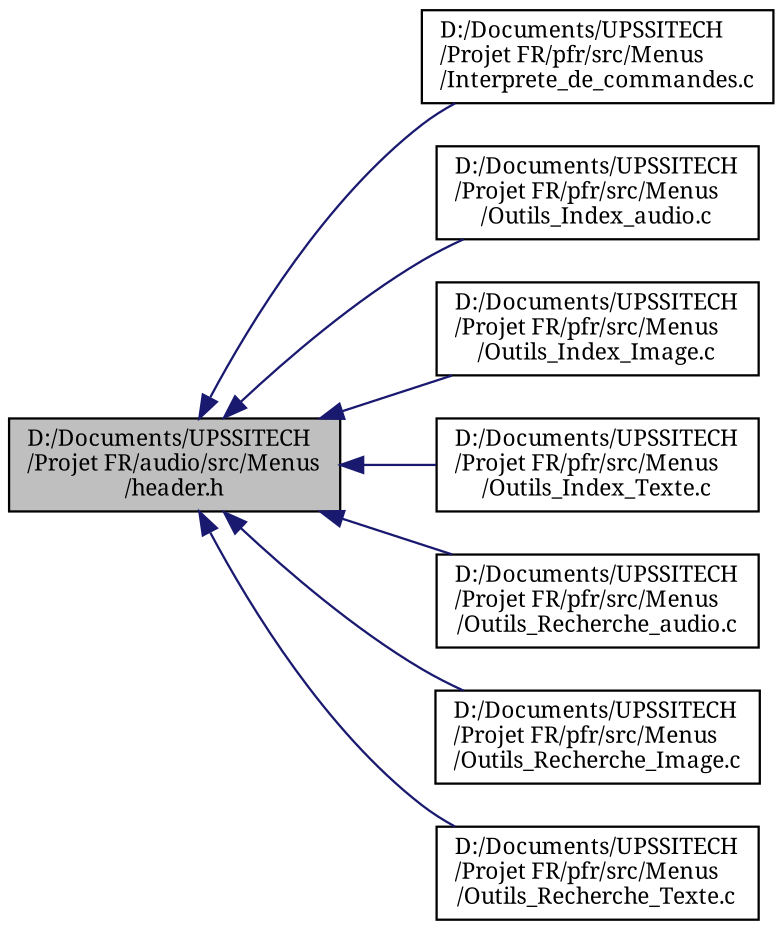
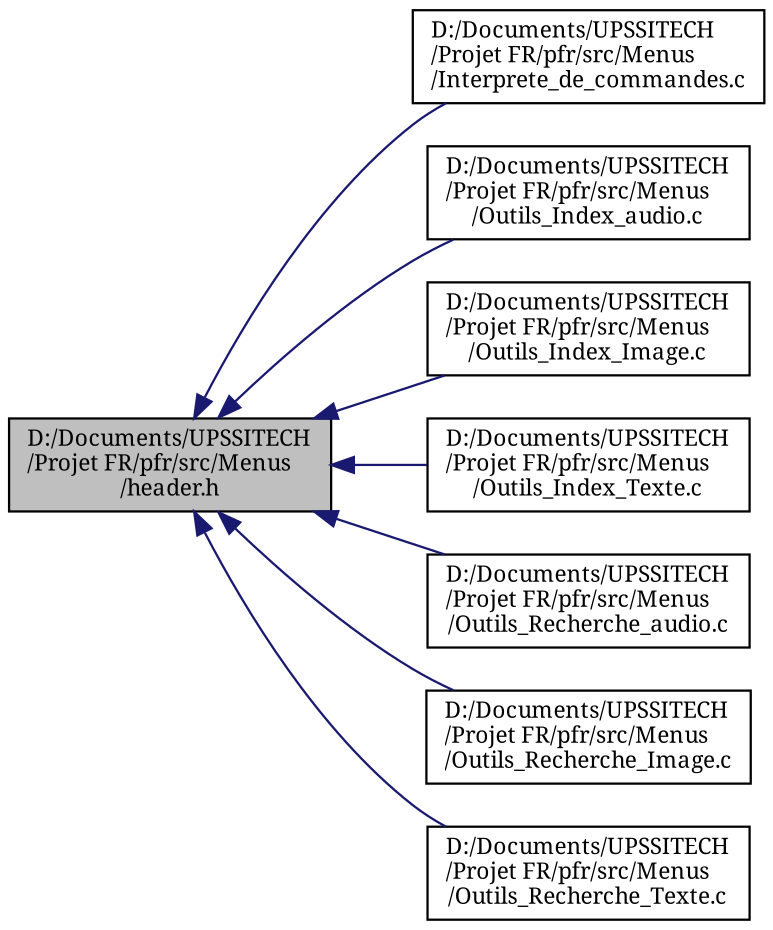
(175, 465) -> (170, 465)
